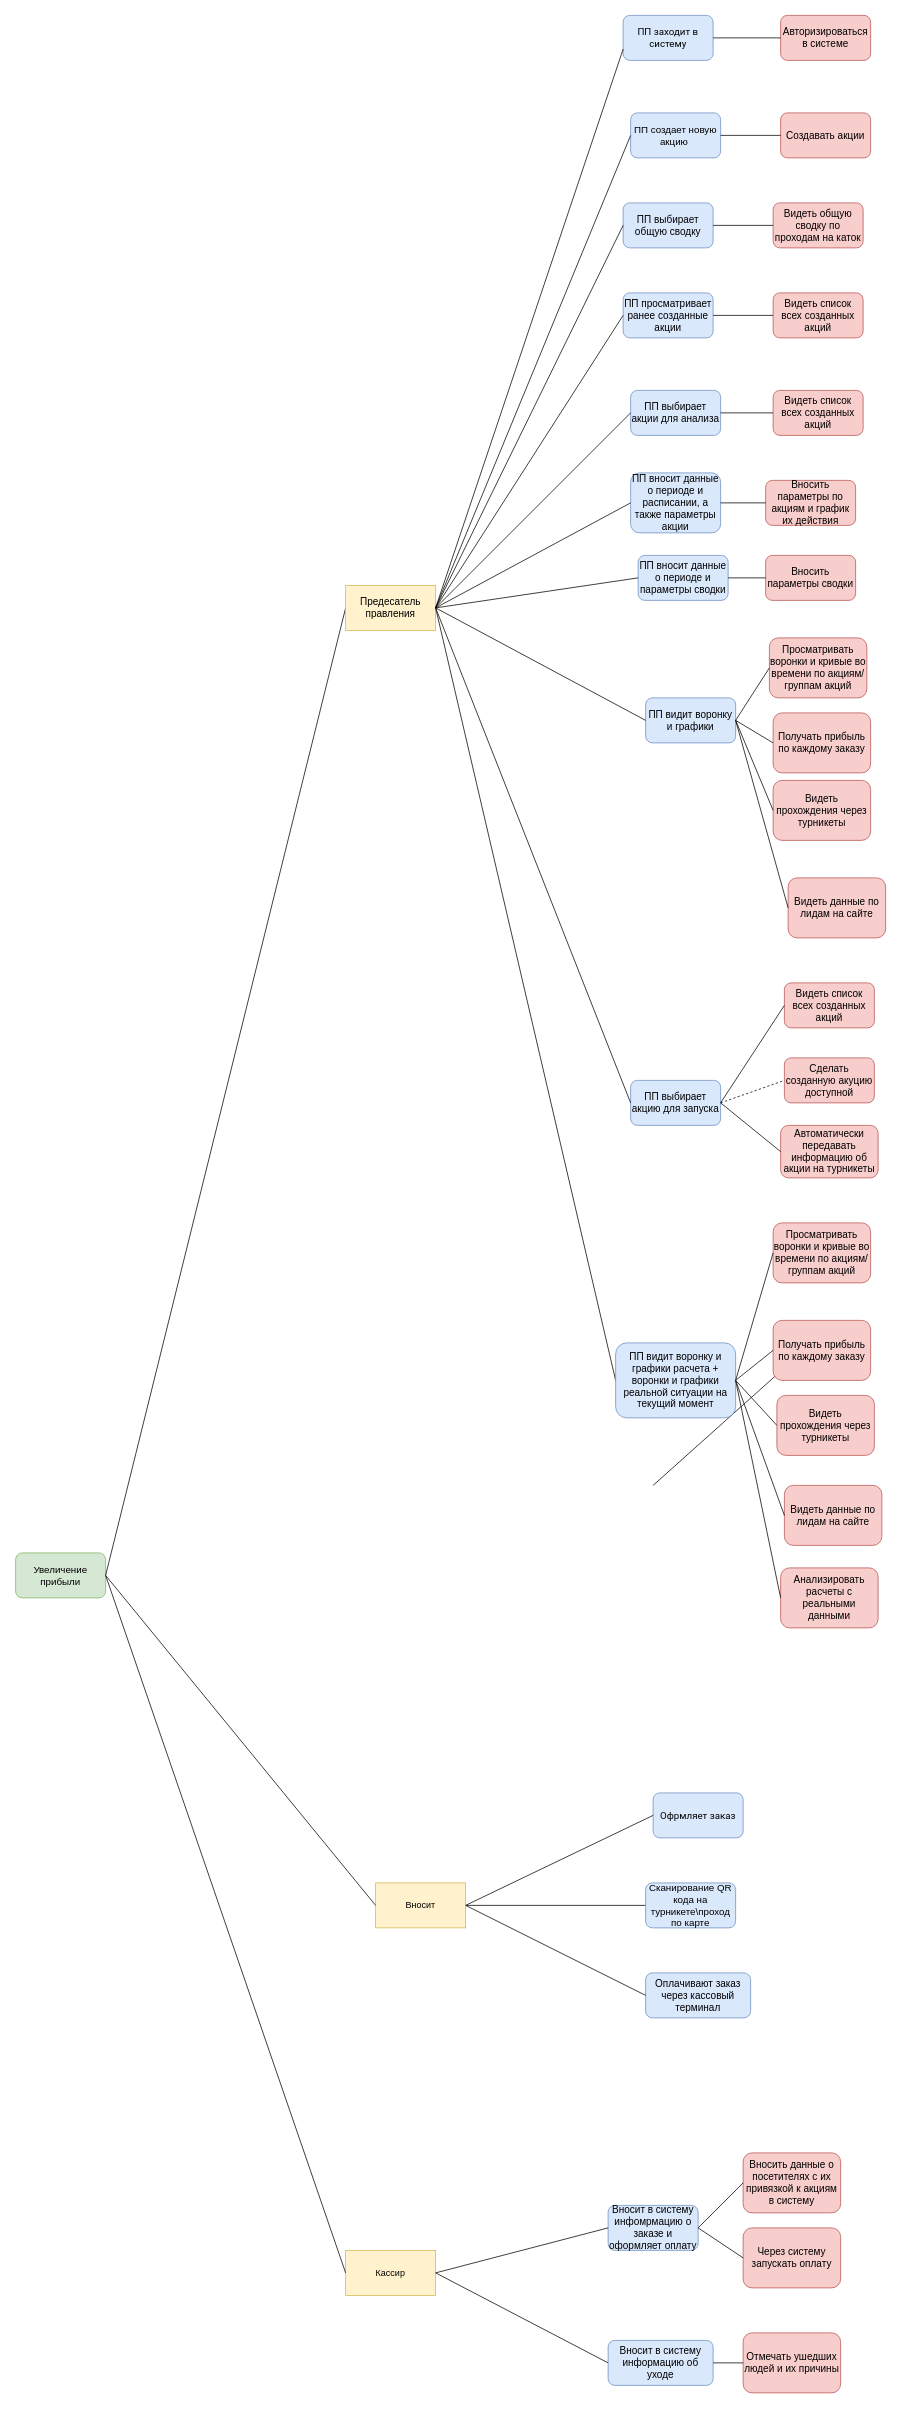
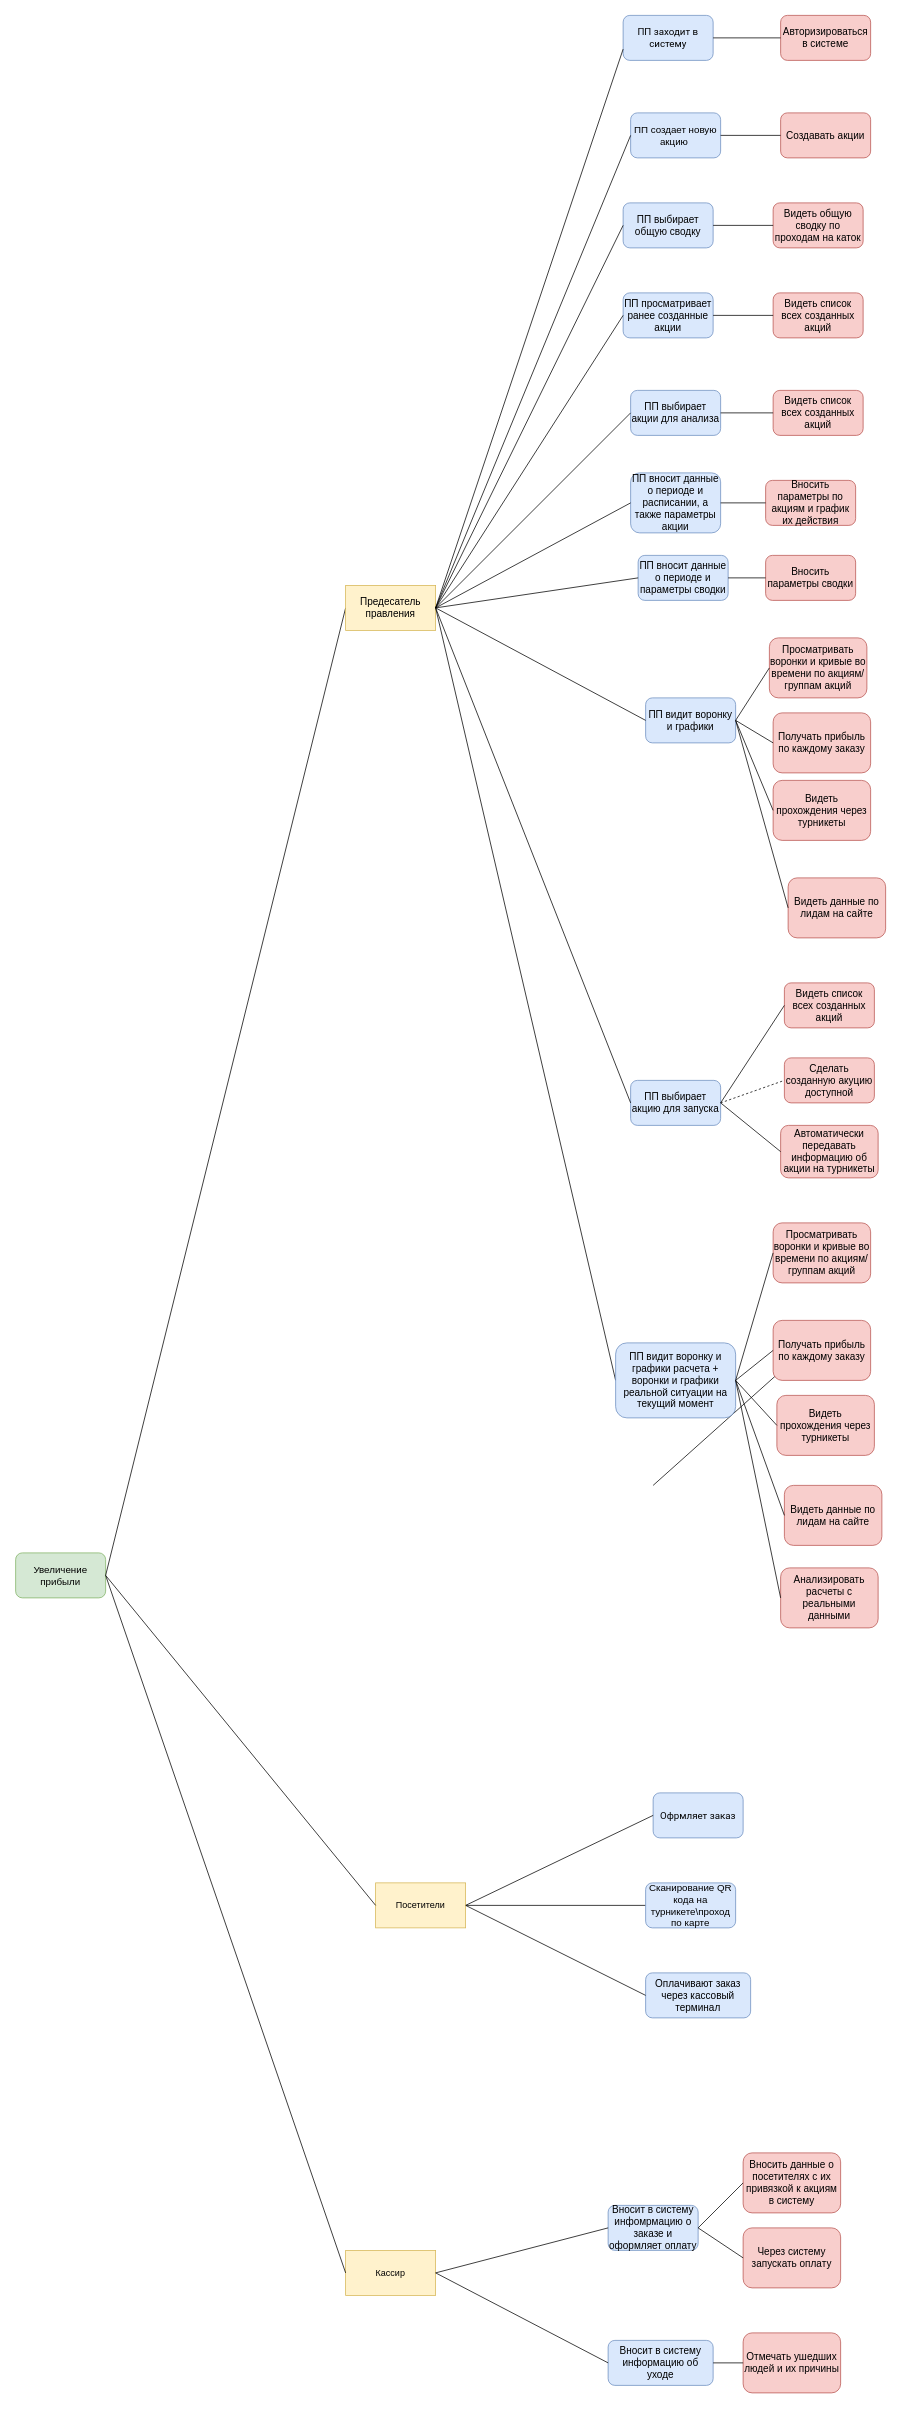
(420, 1905) -> (420, 1905)
